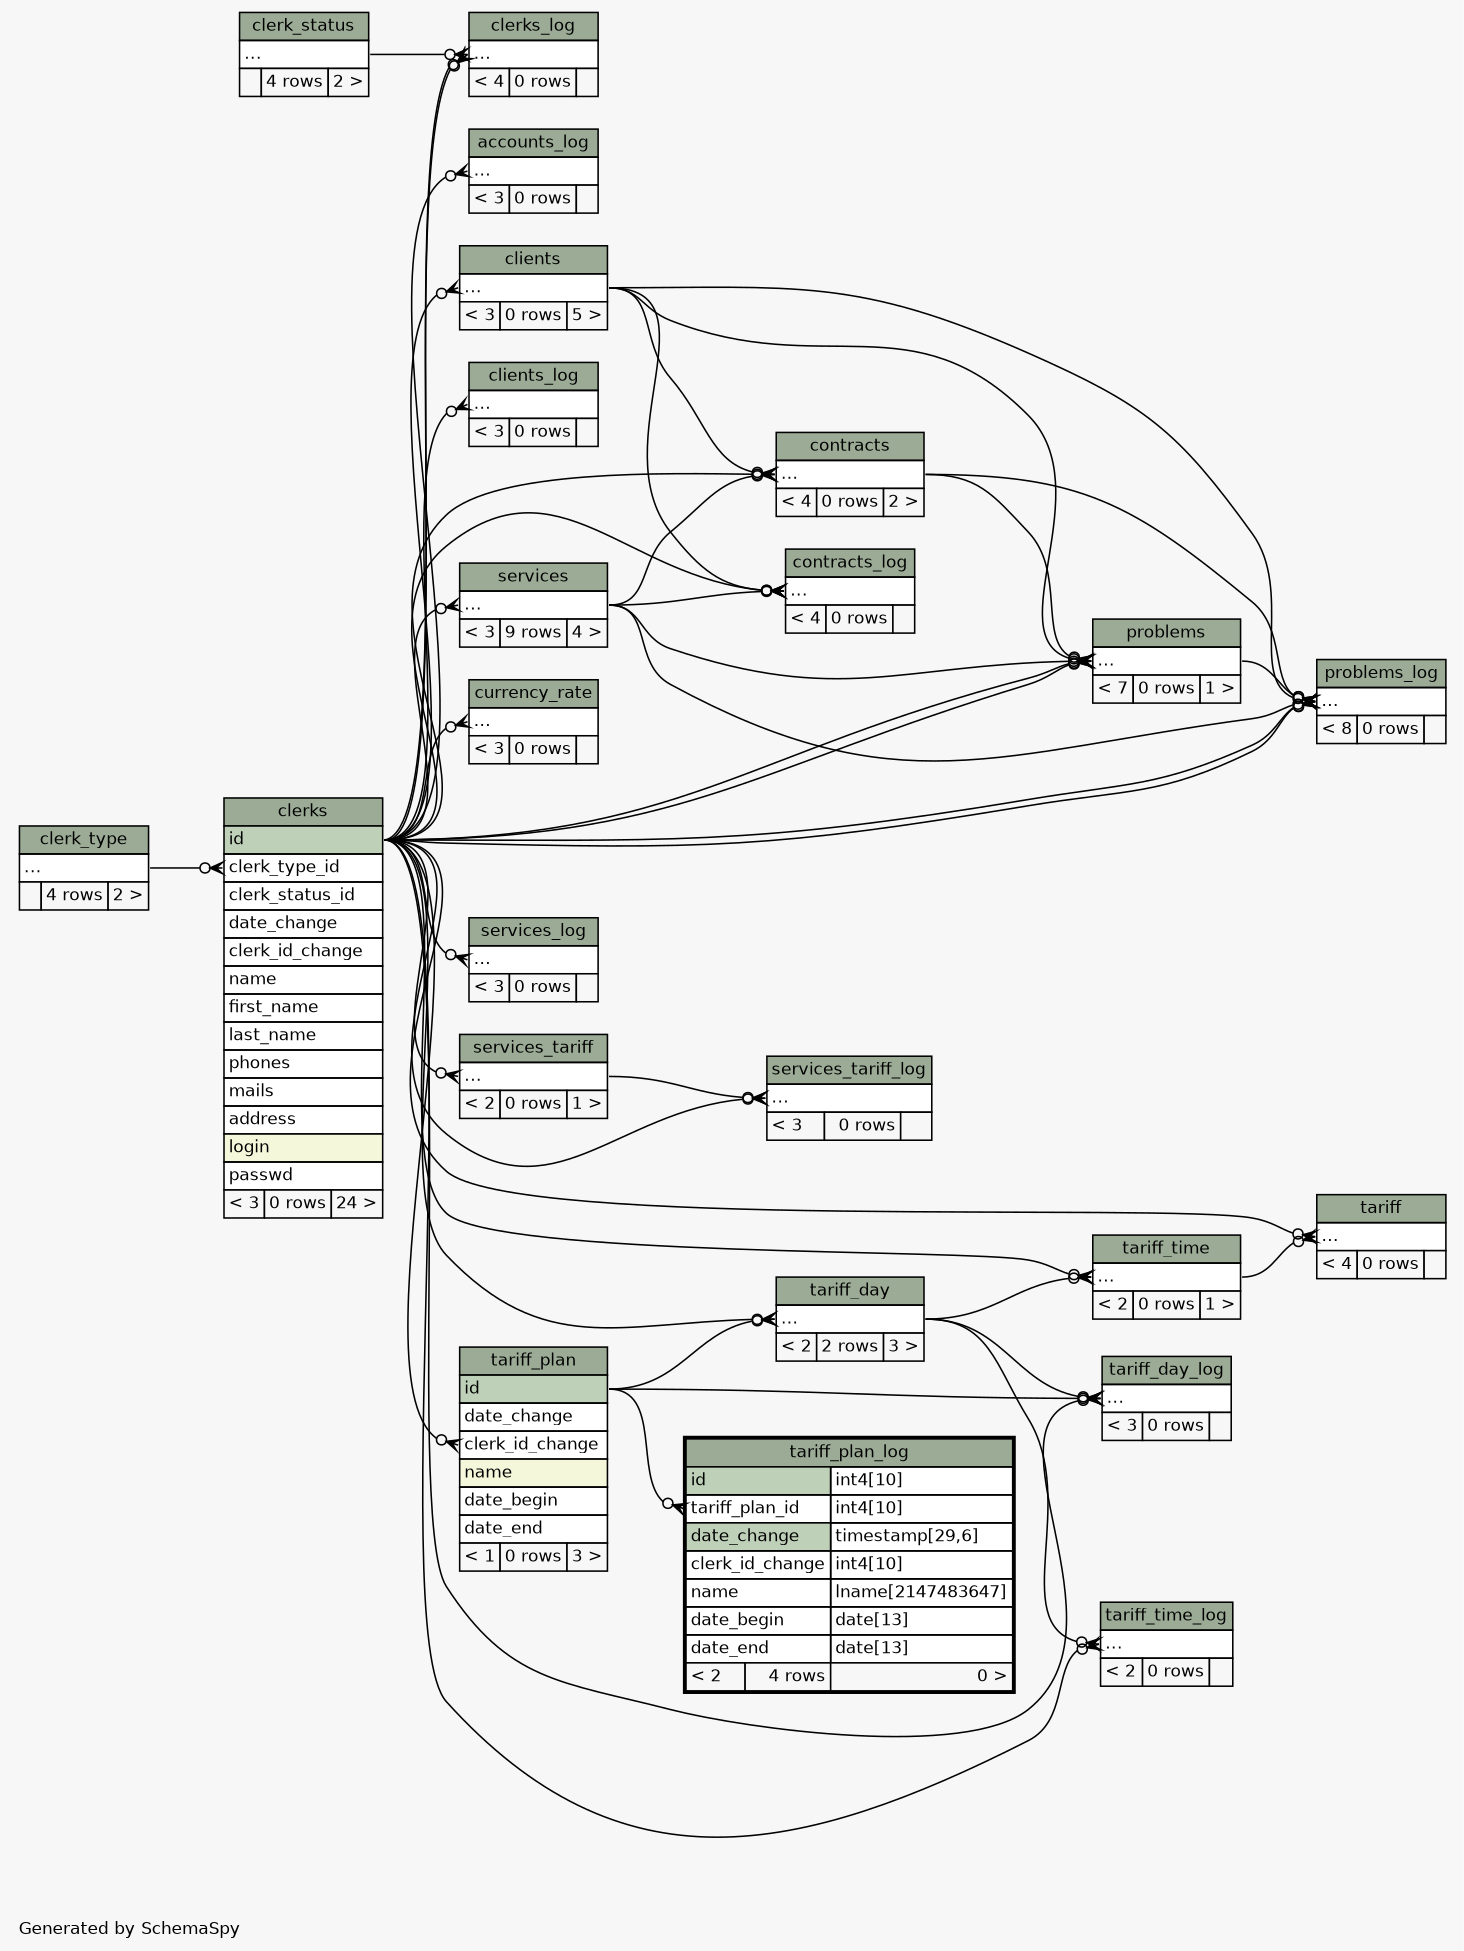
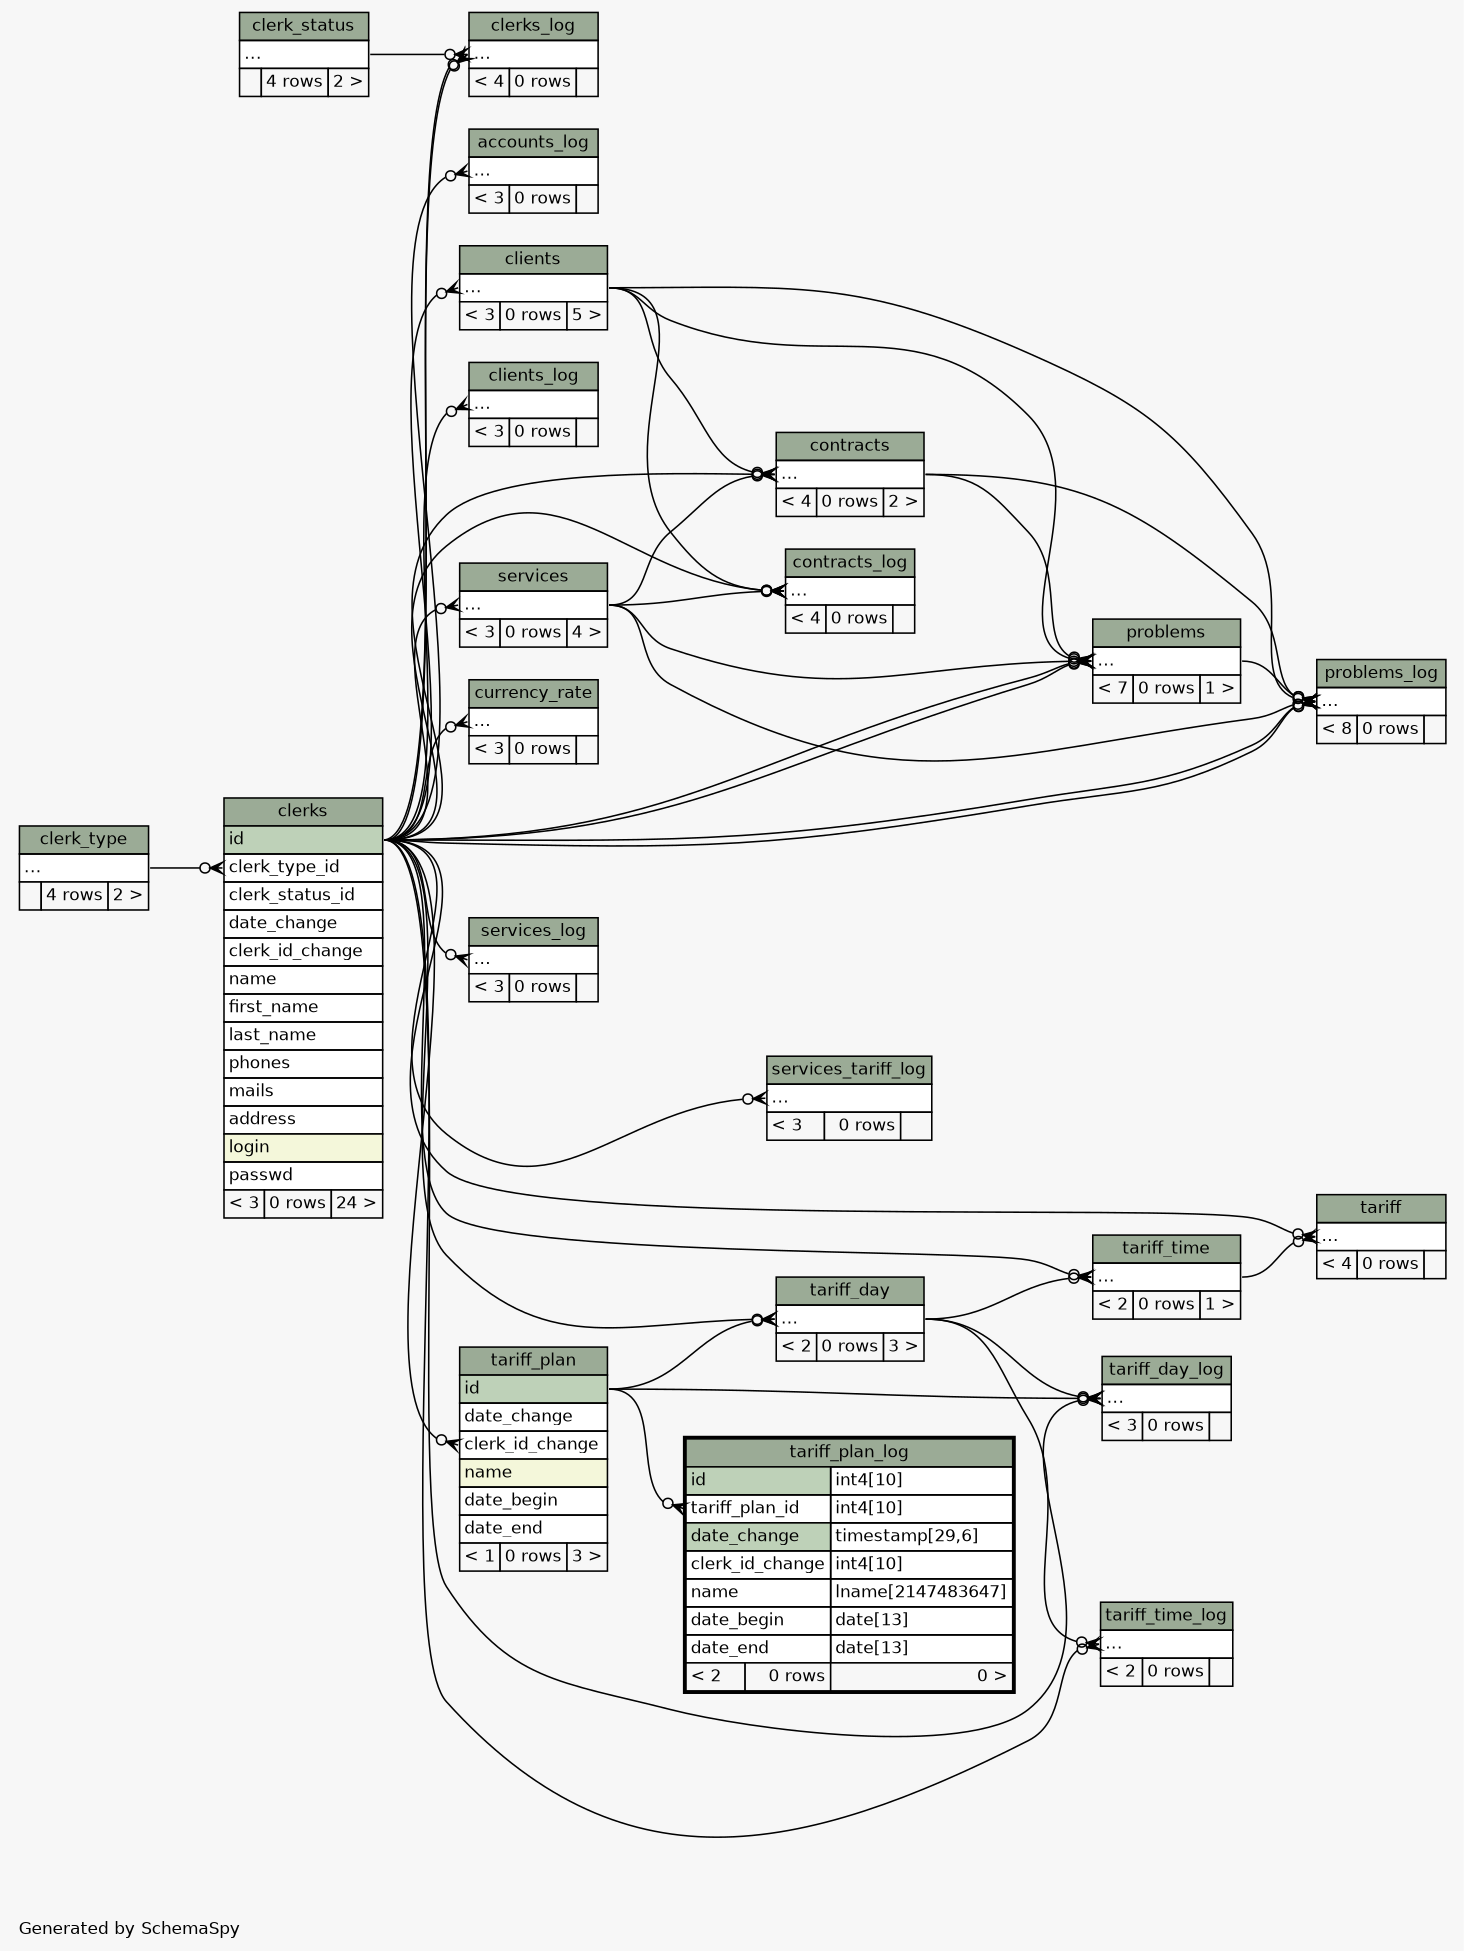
(534, 632) -> (534, 632)
(533, 1076) -> none
(850, 1346) -> (850, 1346)
(797, 1676) -> (797, 1676)
